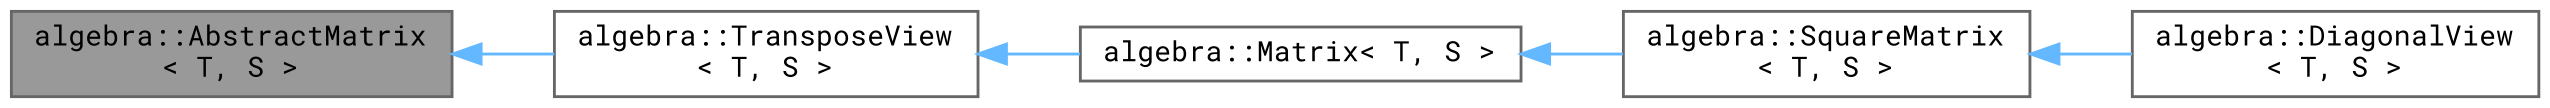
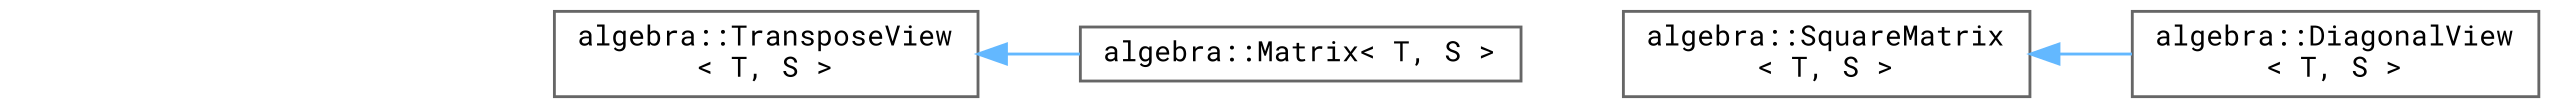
(232, 54) -> none
(1586, 54) -> none
